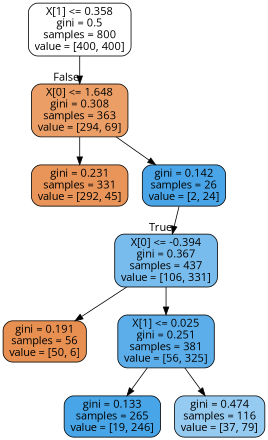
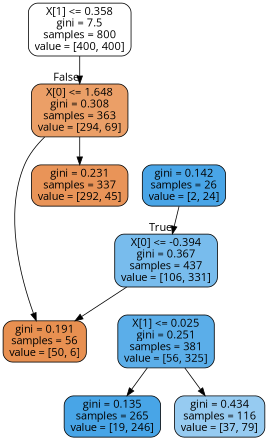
(80, 30) -> (80, 30)
(133, 149) -> (15, 222)
(80, 186) -> (80, 186)
(166, 297) -> none
(112, 416) -> (112, 416)
(220, 416) -> (220, 416)
